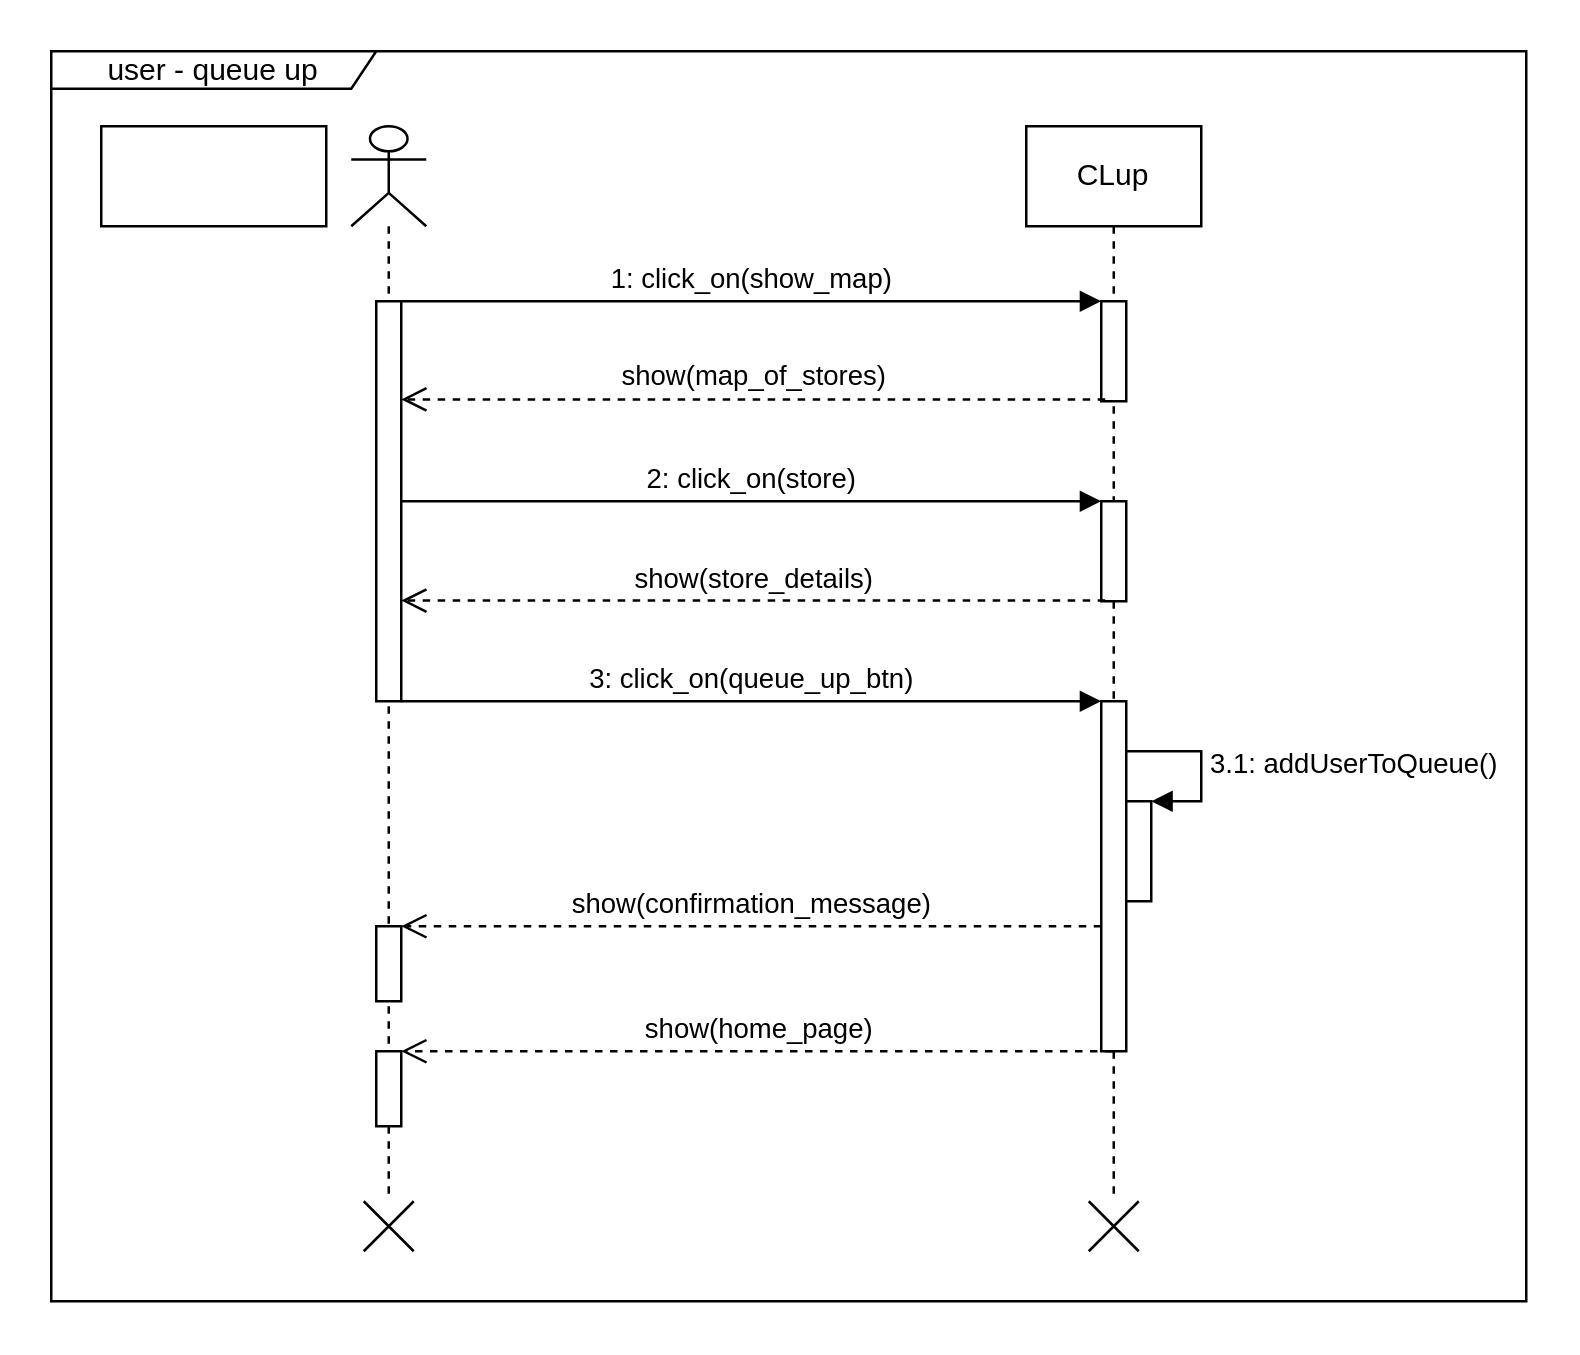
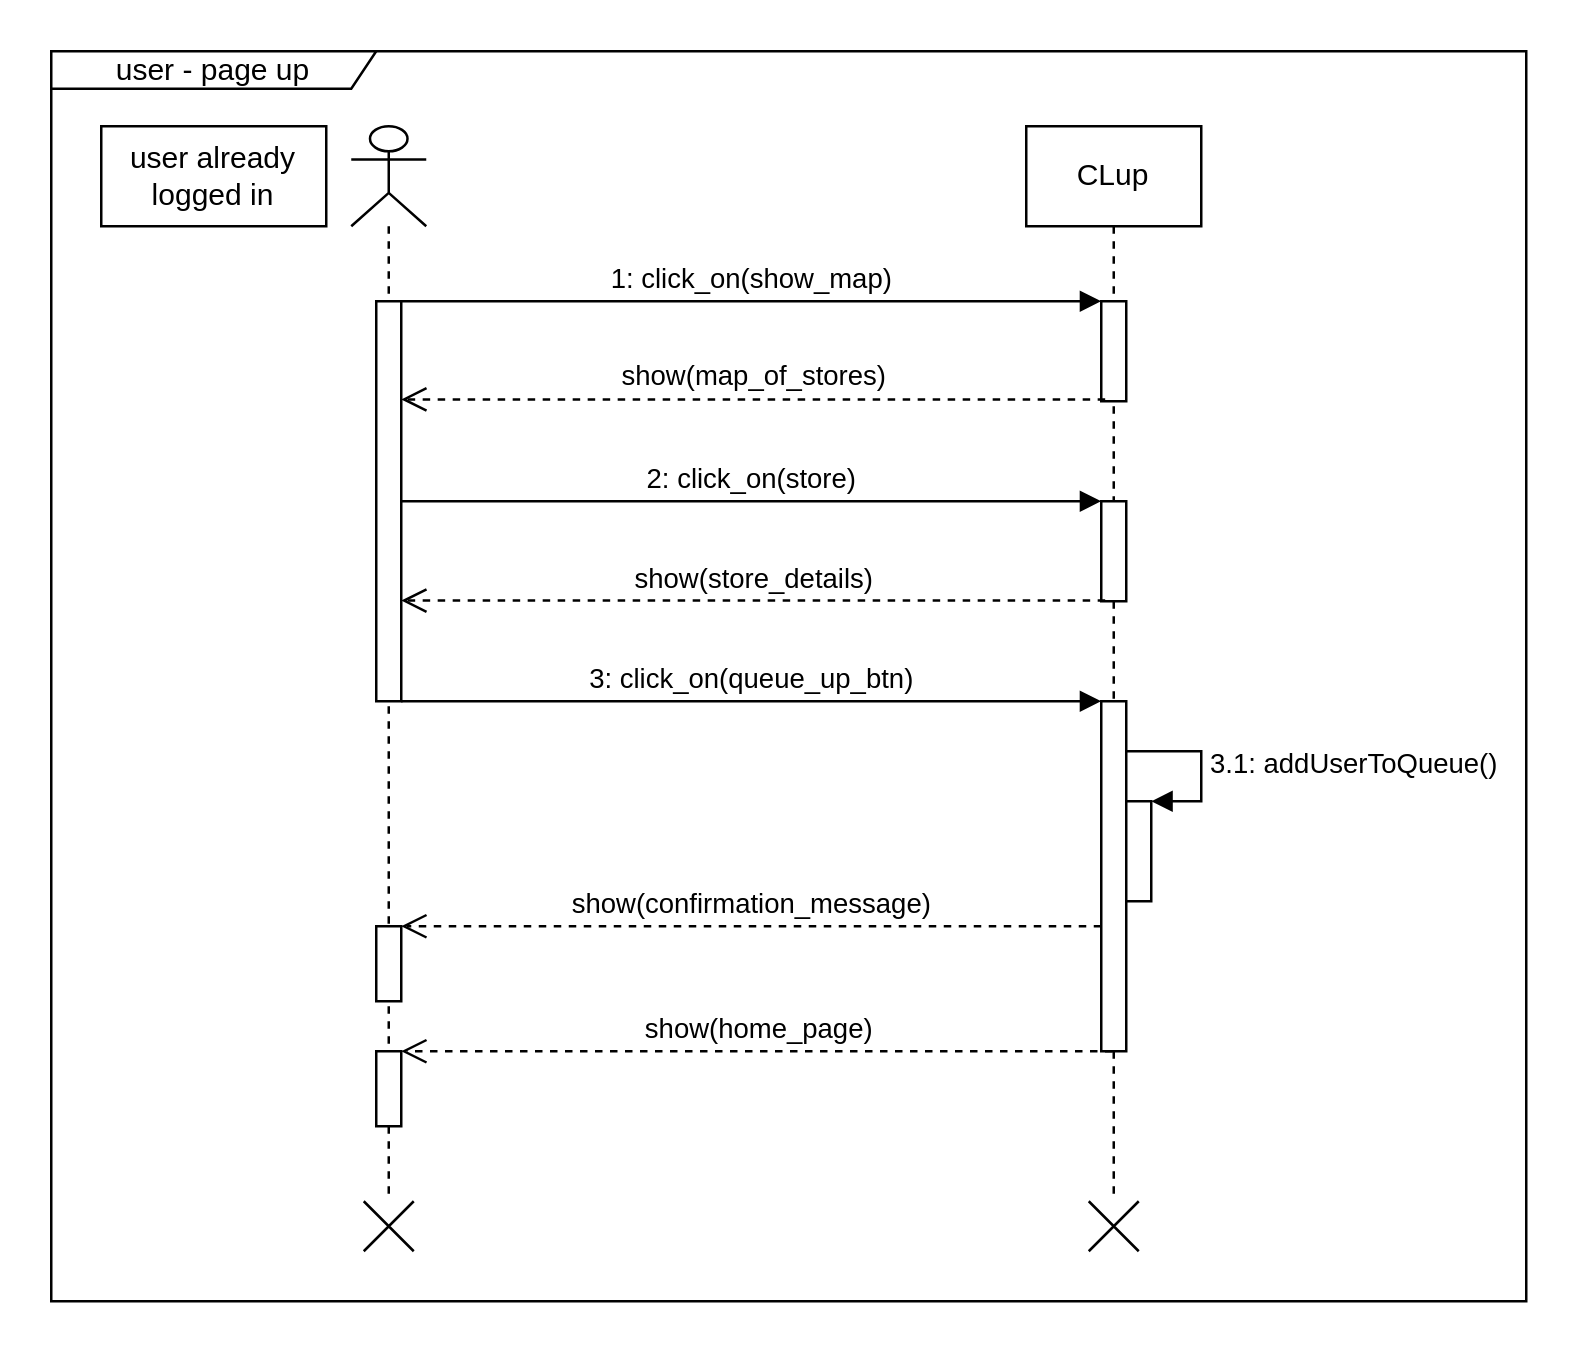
(214, 71) -> (214, 71)
none -> (214, 176)
